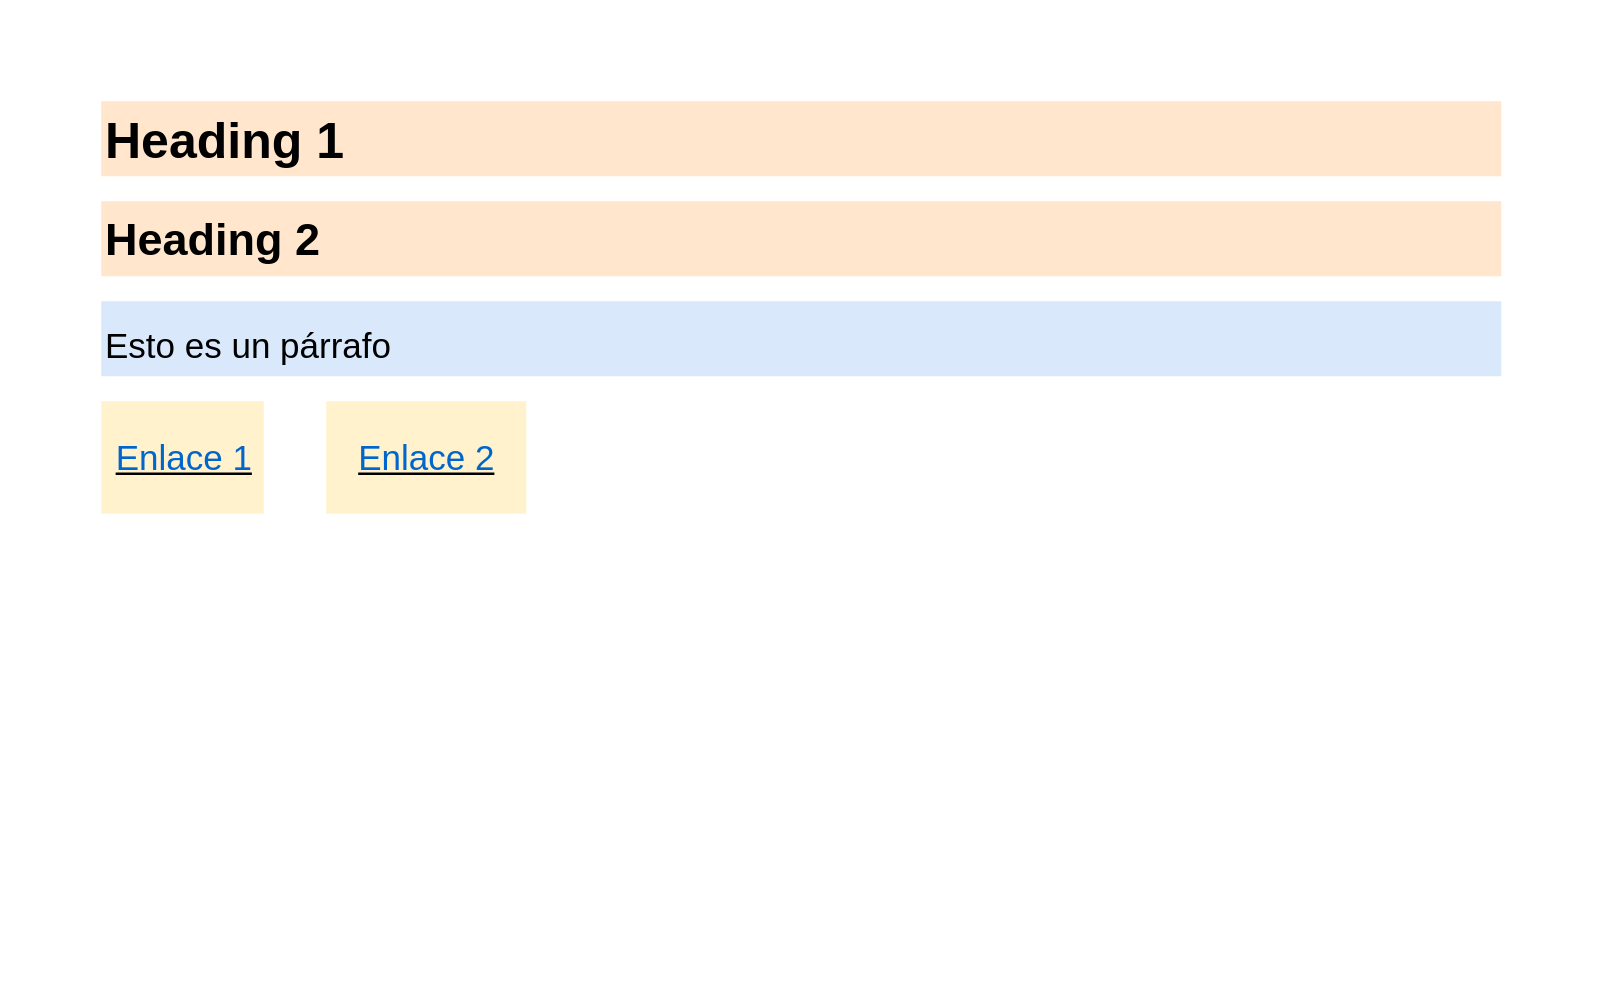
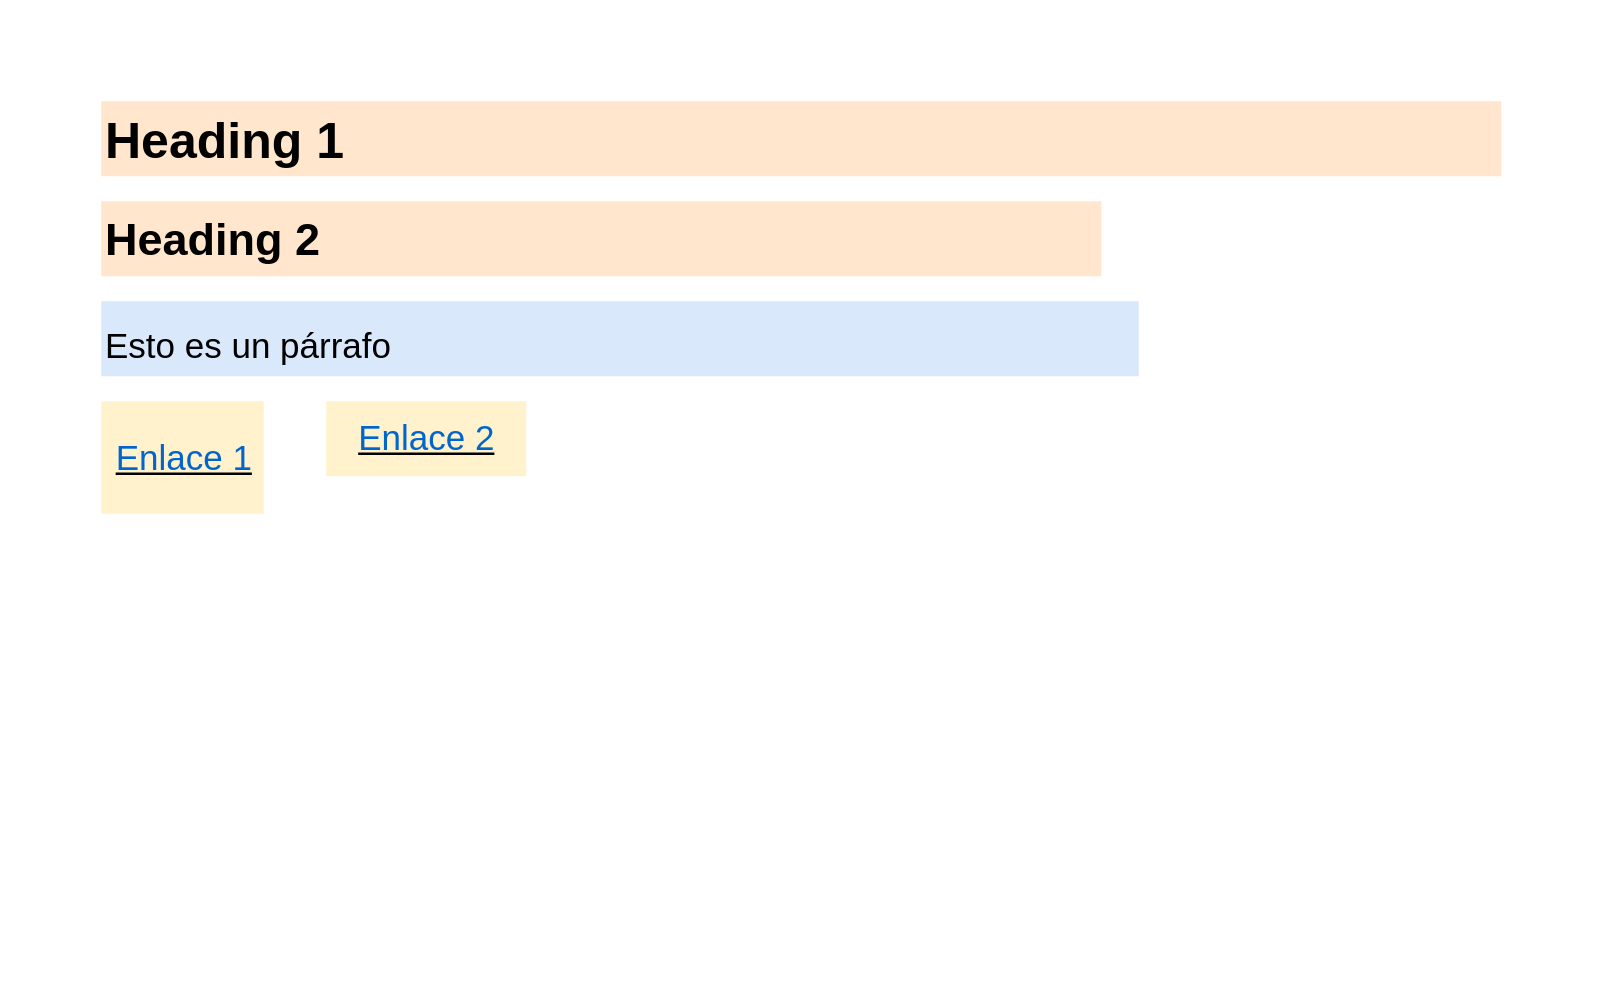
(801, 239) -> (601, 239)
(801, 339) -> (620, 339)
(426, 458) -> (426, 439)
